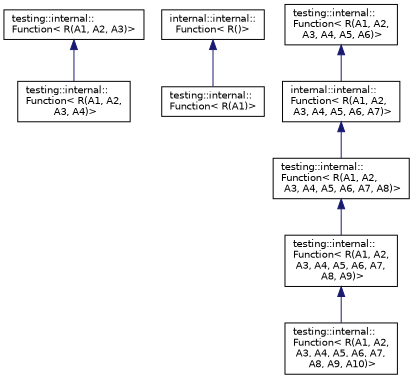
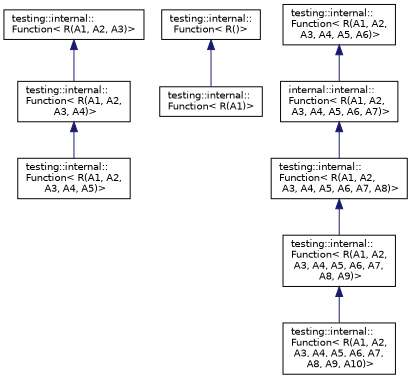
(213, 25) -> (211, 25)
none -> (74, 178)
